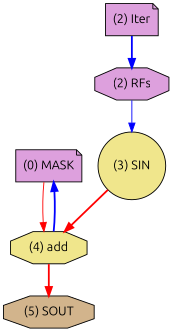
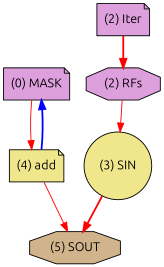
(132, 47) -> (123, 47)
(132, 112) -> (121, 112)
(90, 208) -> (95, 210)
(49, 248) -> (37, 166)
(49, 275) -> (54, 203)
